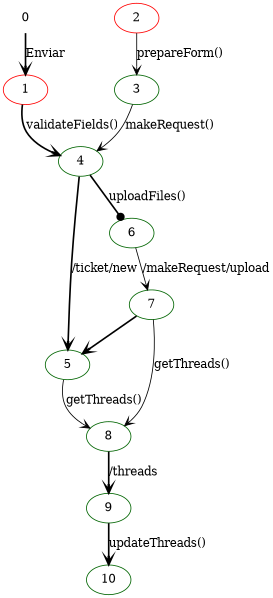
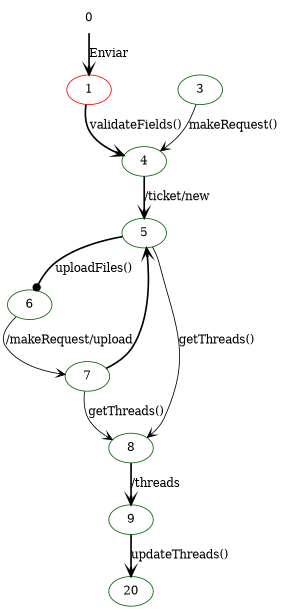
(137, 18) -> none
(104, 195) -> (75, 251)
(109, 580) -> (131, 591)
